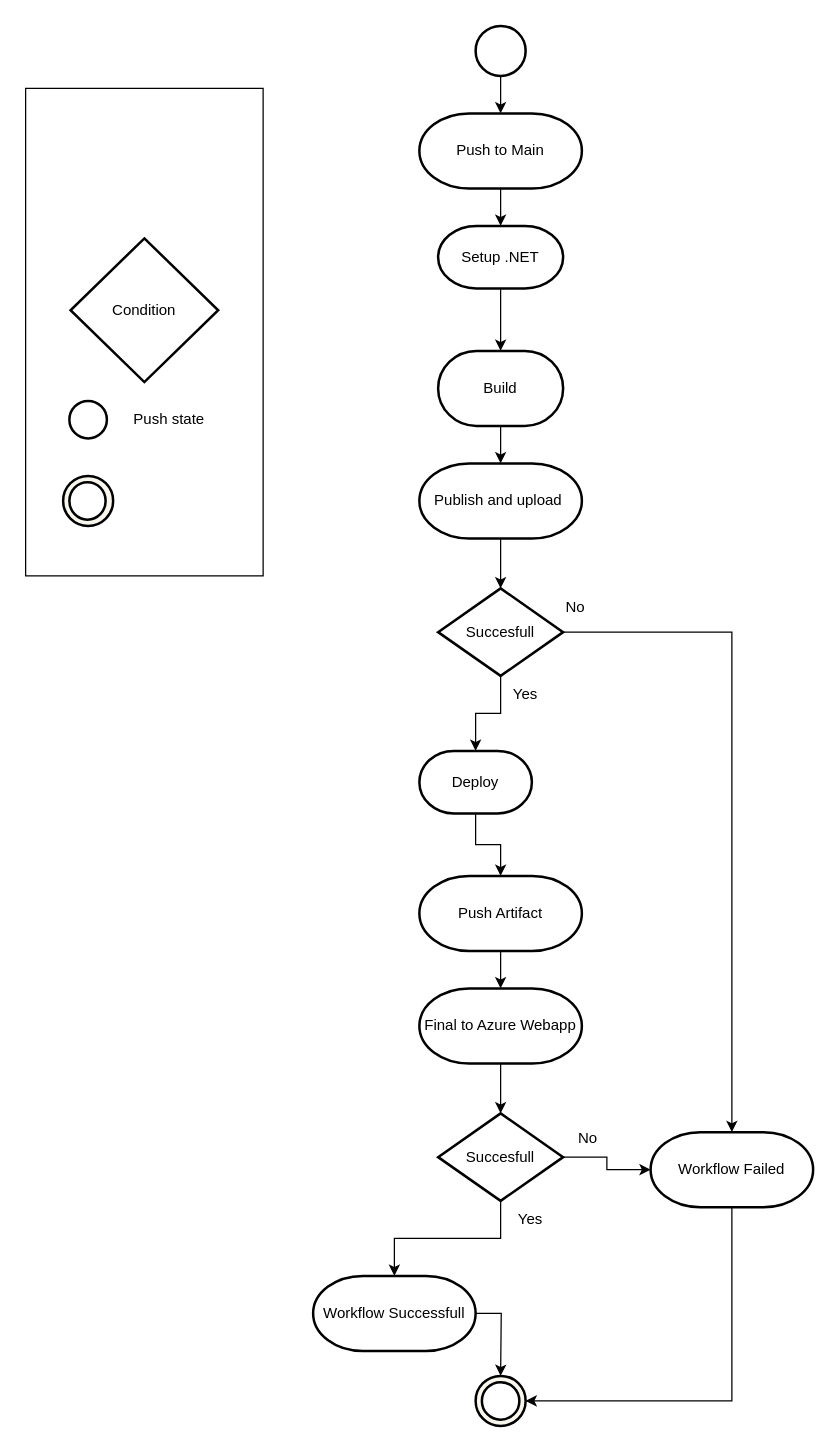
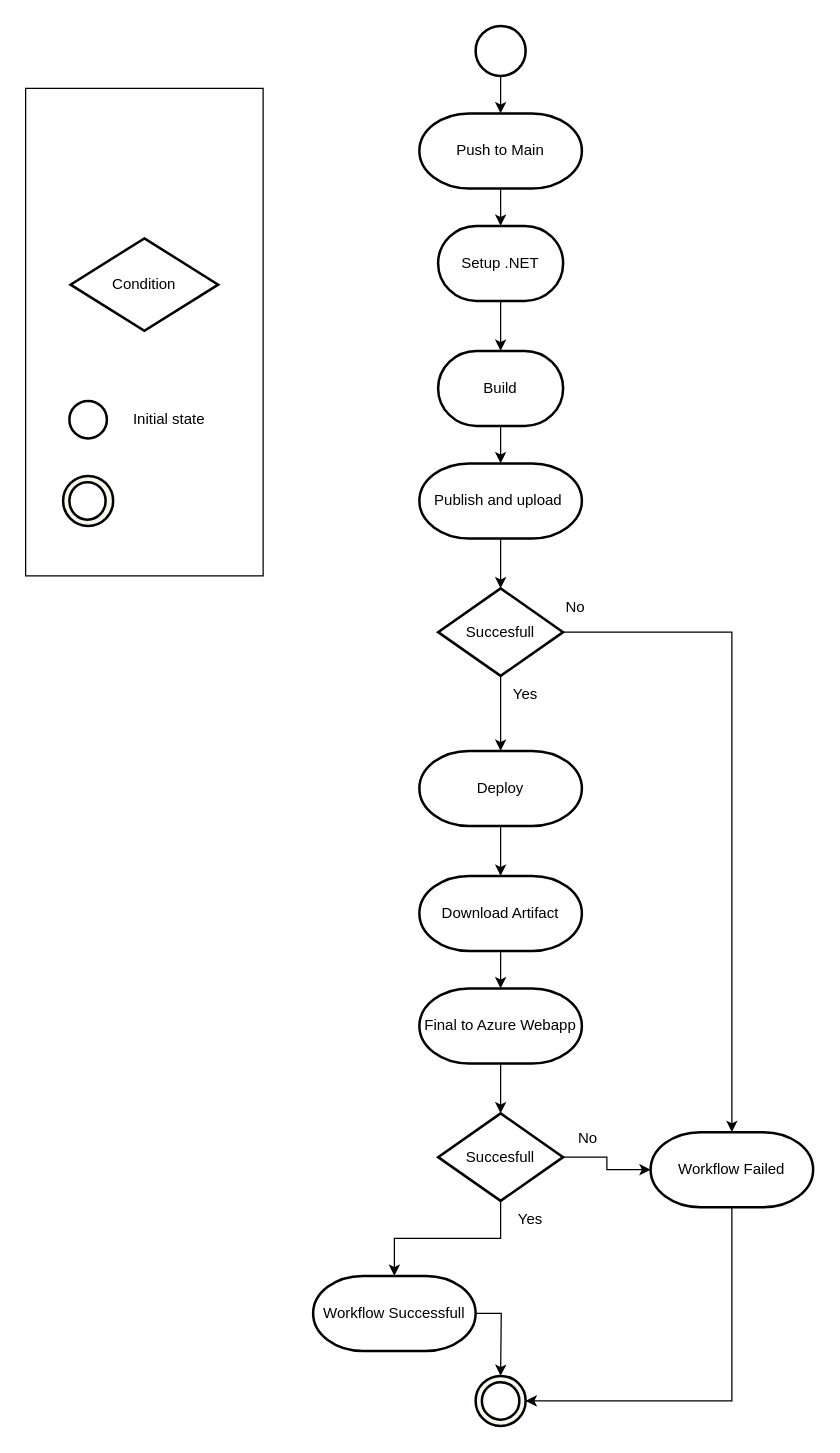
(501, 257) -> (501, 263)
(144, 310) -> (144, 284)
(169, 419) -> (169, 419)
(476, 782) -> (501, 788)
(501, 913) -> (501, 913)
